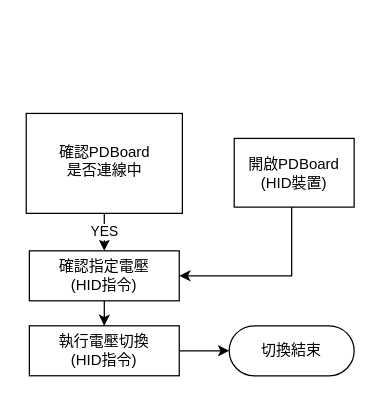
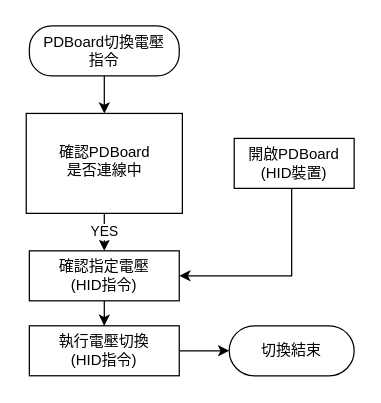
none -> (104, 51)
none -> (104, 99)
(294, 173) -> (294, 163)
